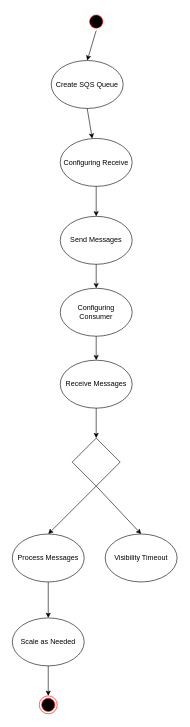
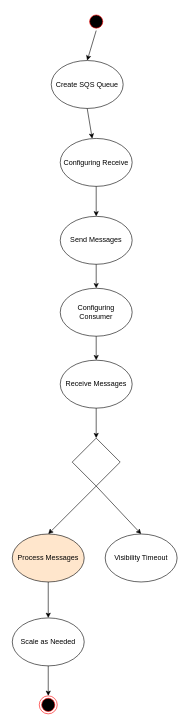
(48, 558) -> (48, 558)
